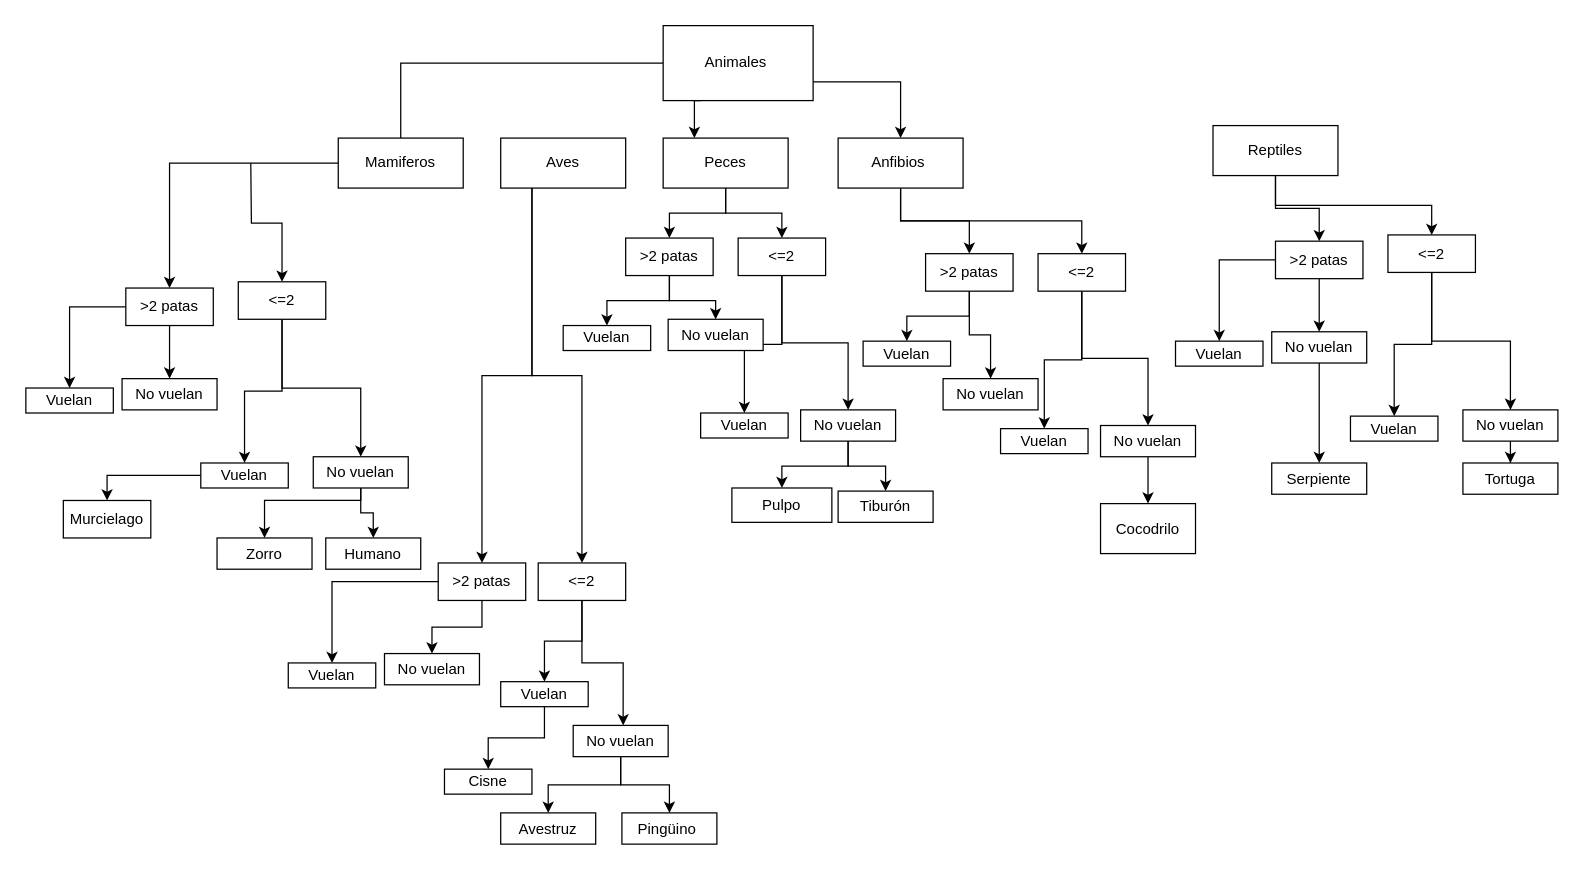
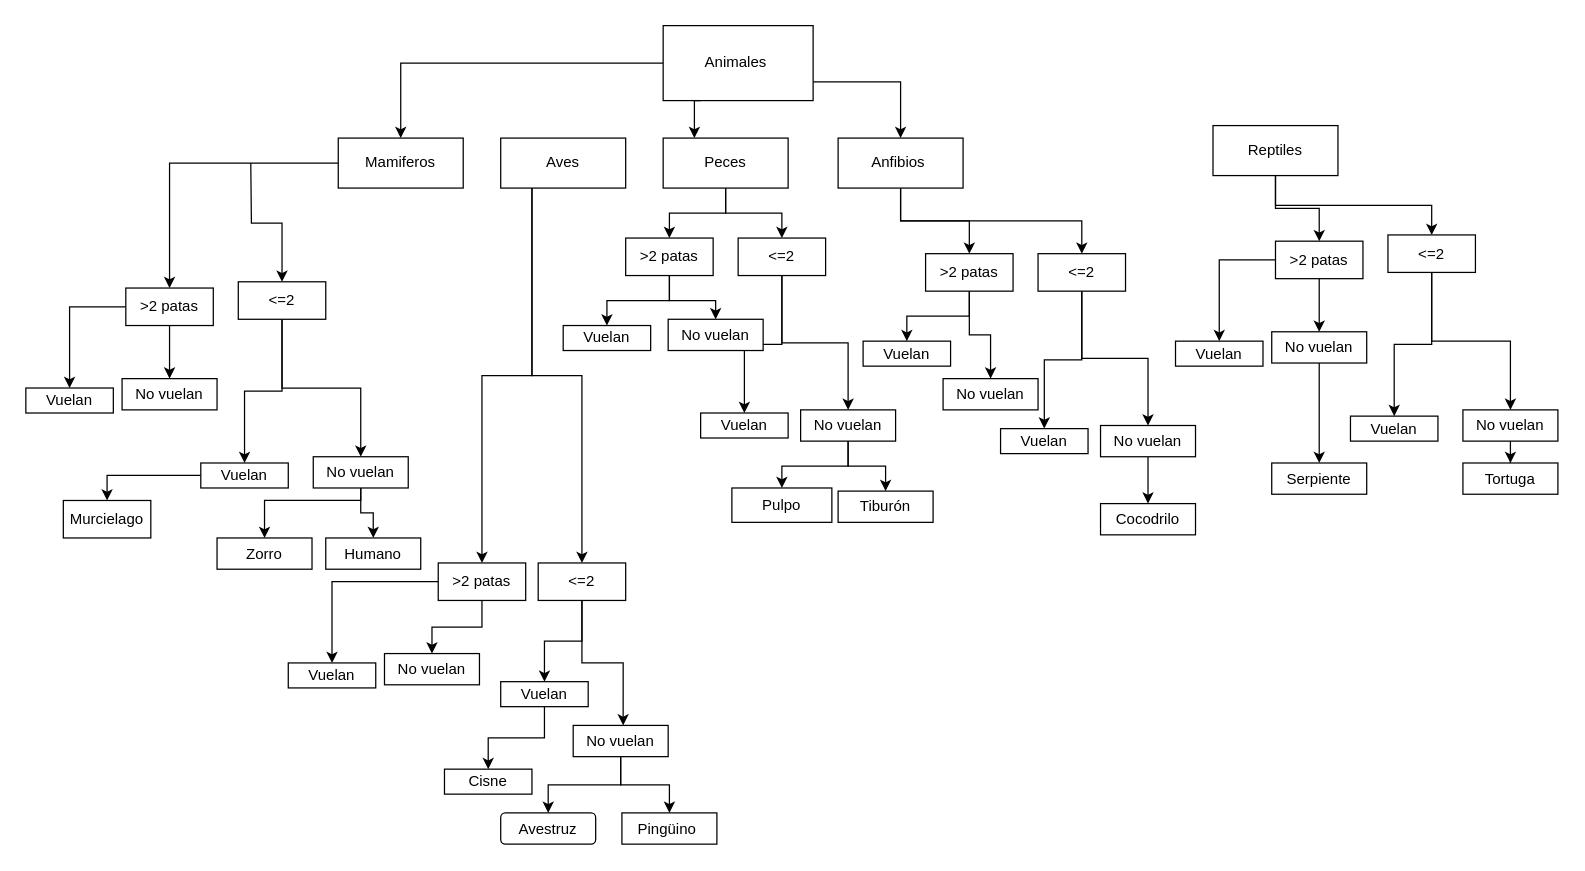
(401, 131) -> (401, 128)
(1148, 529) -> (1148, 519)
(548, 829) -> (548, 829)
